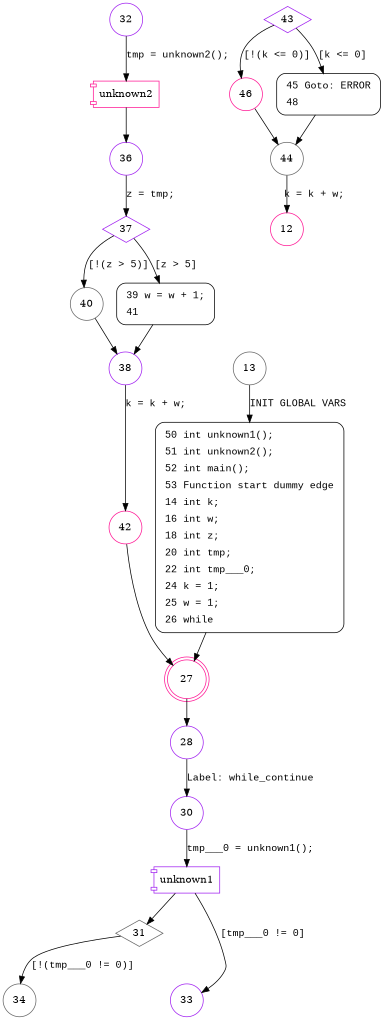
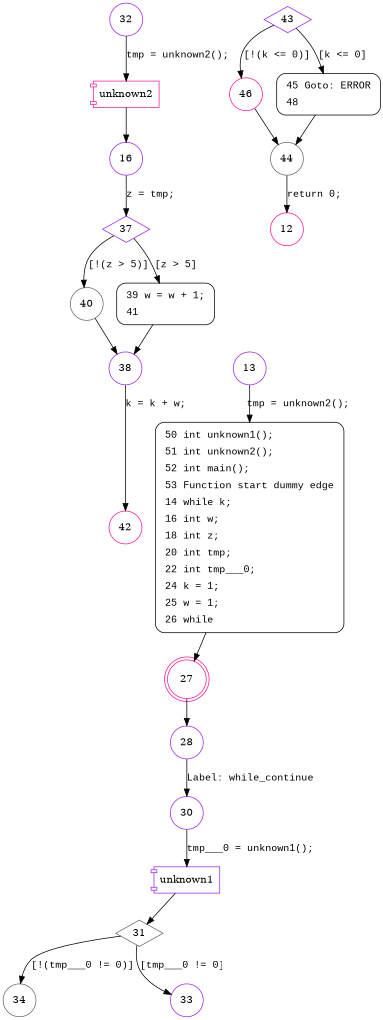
(126, 159) -> (126, 159)
(314, 194) -> (314, 194)
(250, 368) -> (250, 368)
(298, 404) -> (298, 404)
(201, 502) -> (208, 502)
(138, 605) -> none
(219, 942) -> (142, 973)
